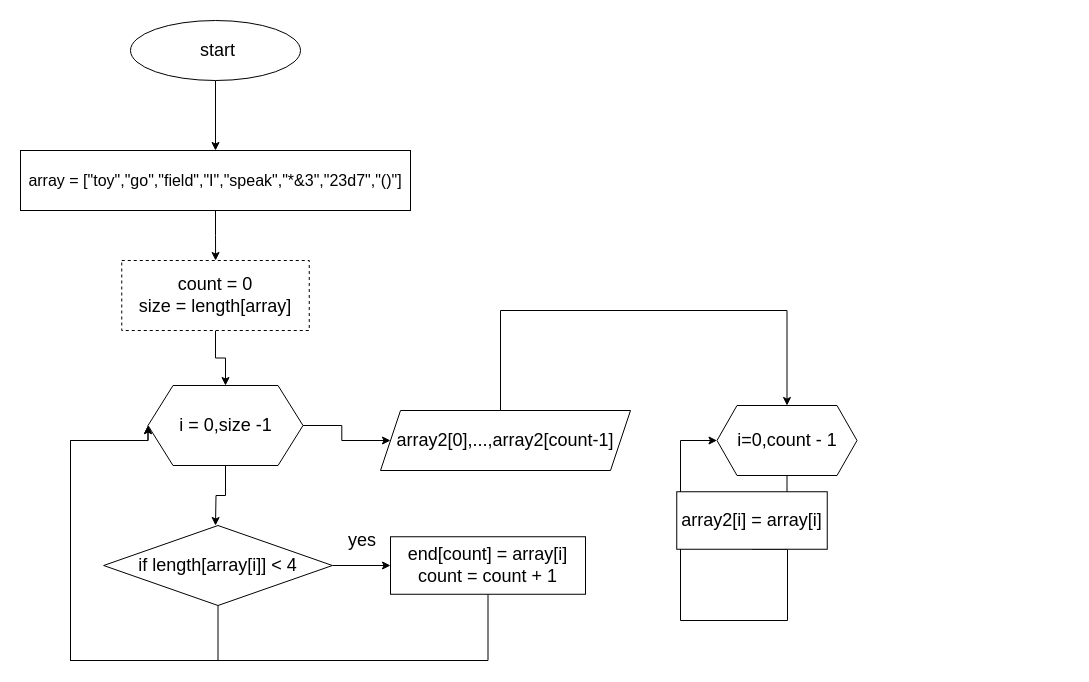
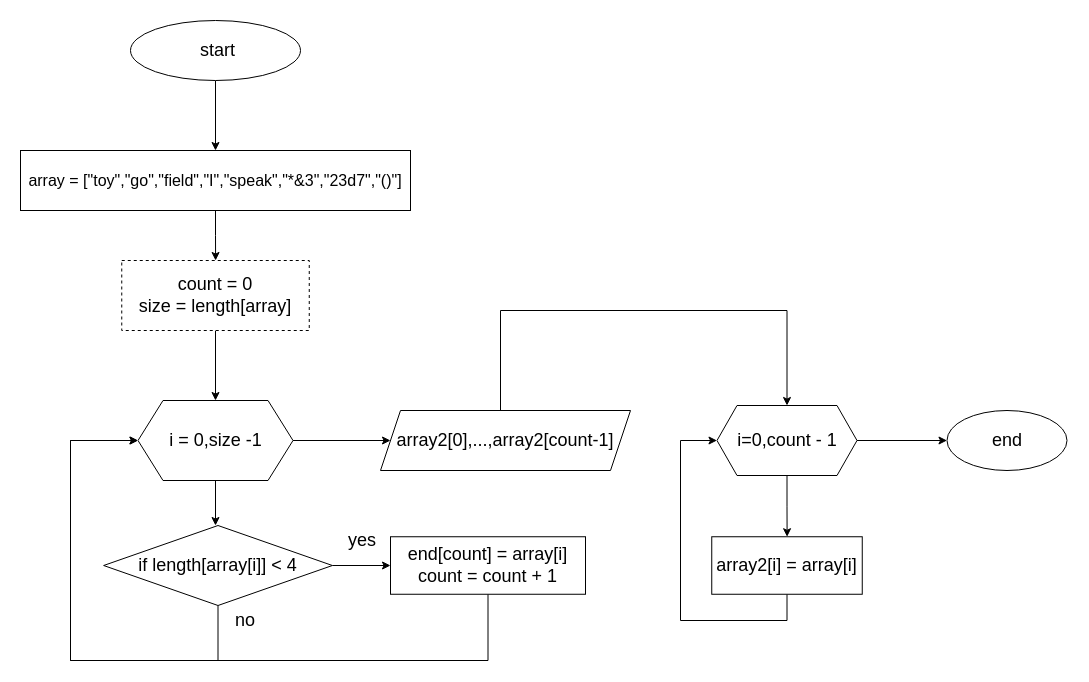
(226, 426) -> (216, 441)
none -> (898, 441)
none -> (1007, 441)
(752, 521) -> (787, 566)
none -> (246, 621)
